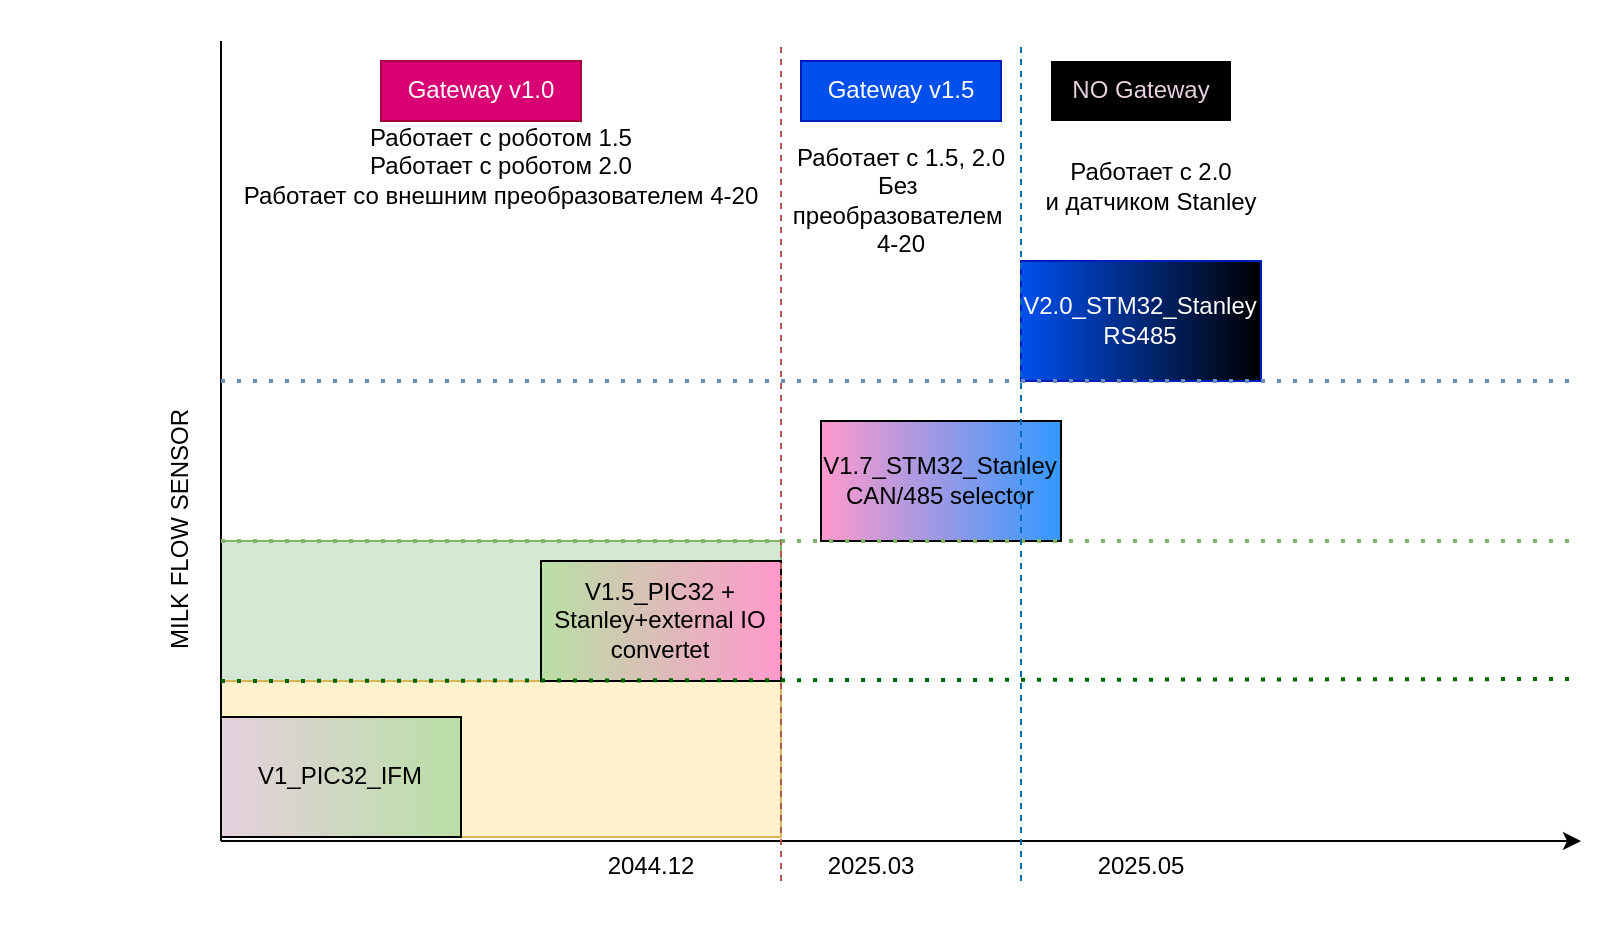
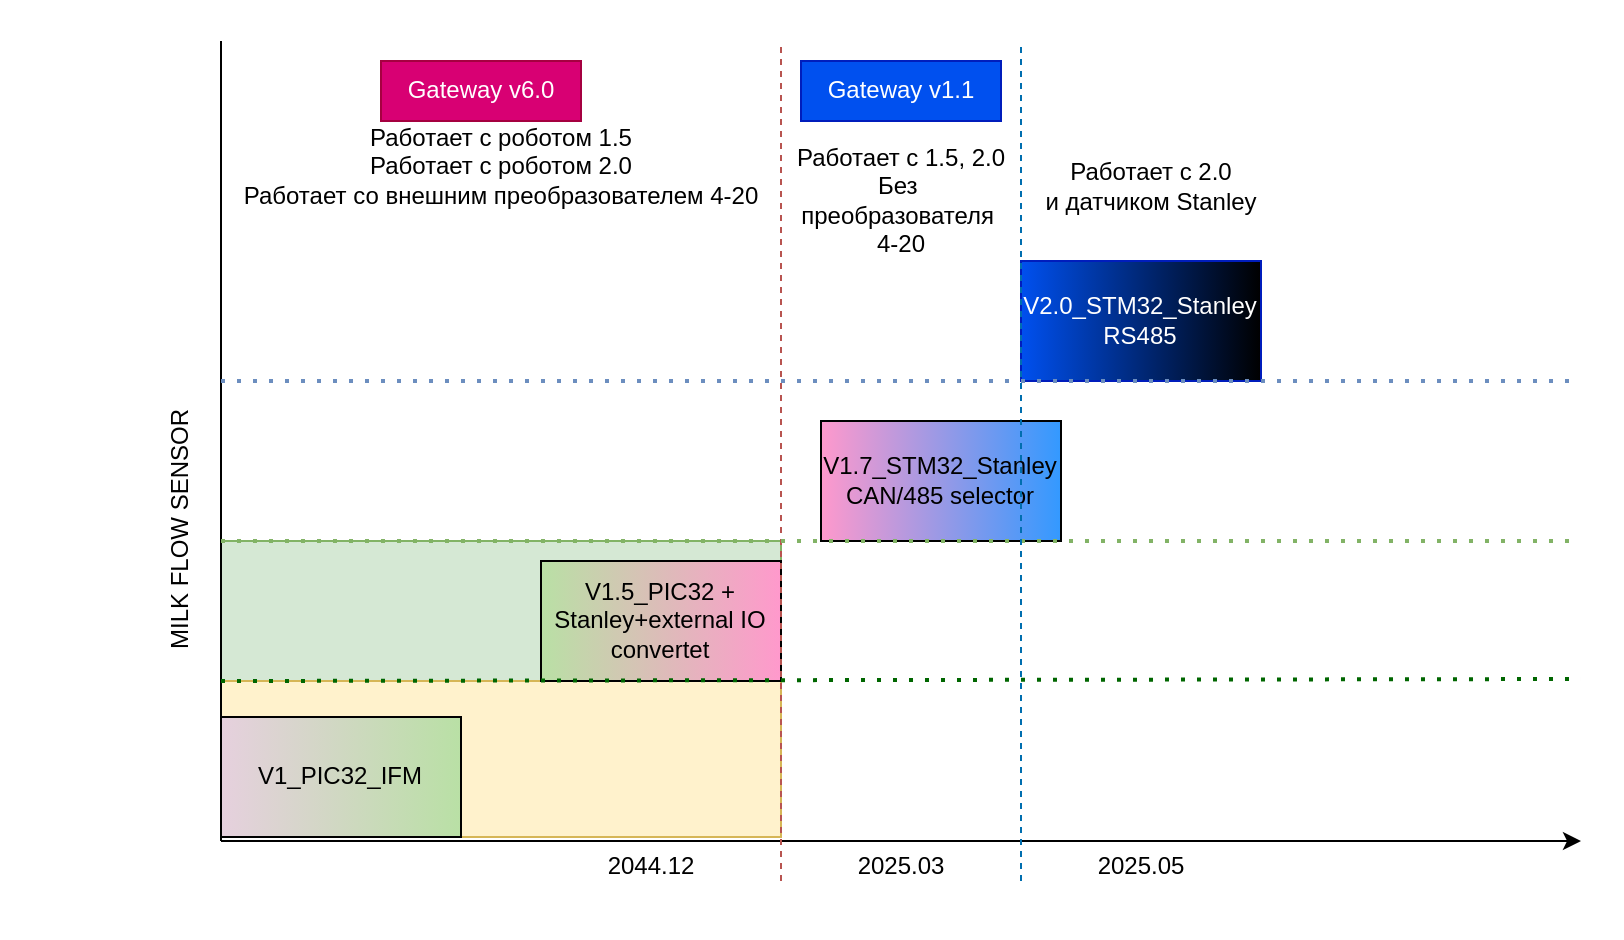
(482, 91) -> (482, 91)
(902, 91) -> (902, 91)
(1141, 91) -> none
(902, 201) -> (902, 201)
(871, 867) -> (901, 867)
